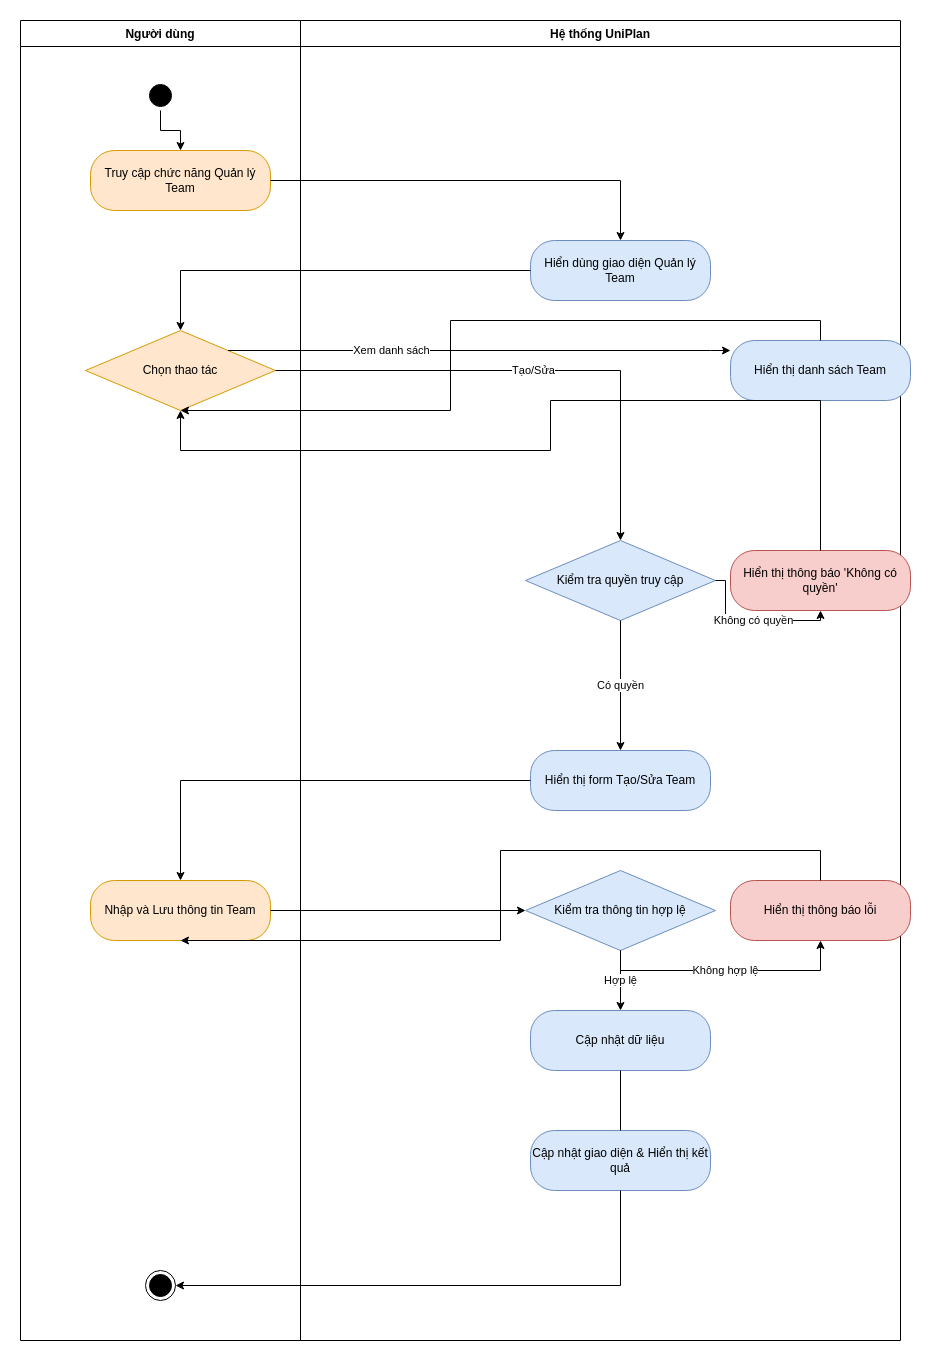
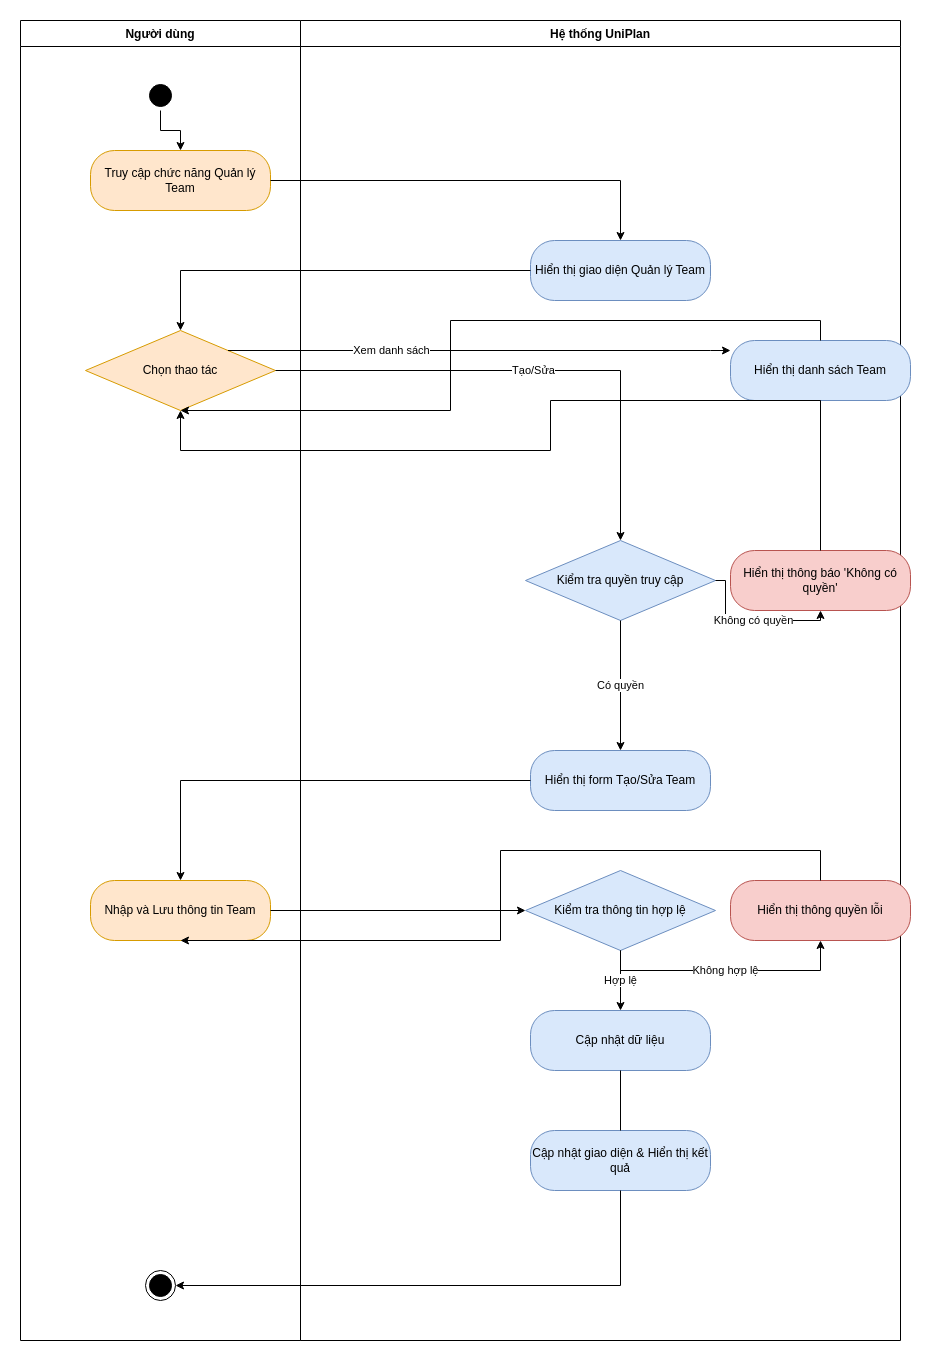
(621, 271) -> (621, 271)
(821, 911) -> (821, 911)
